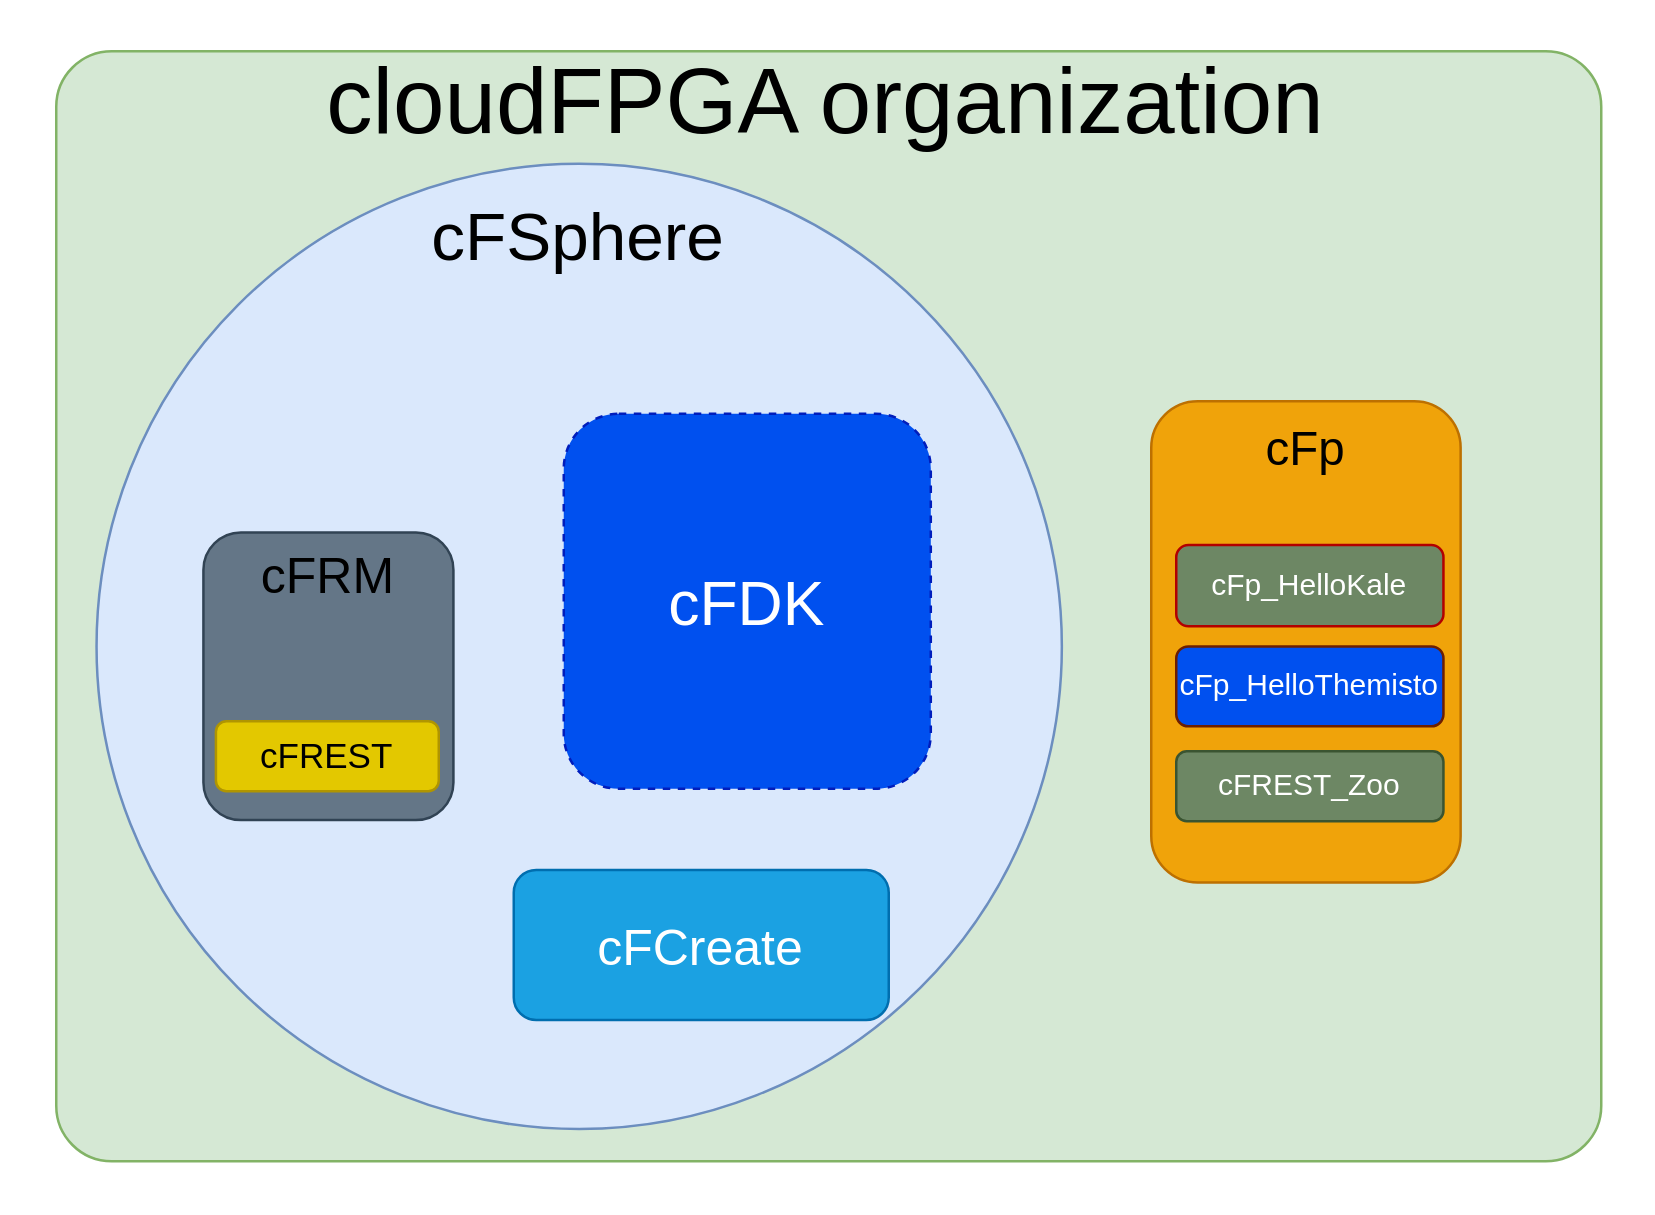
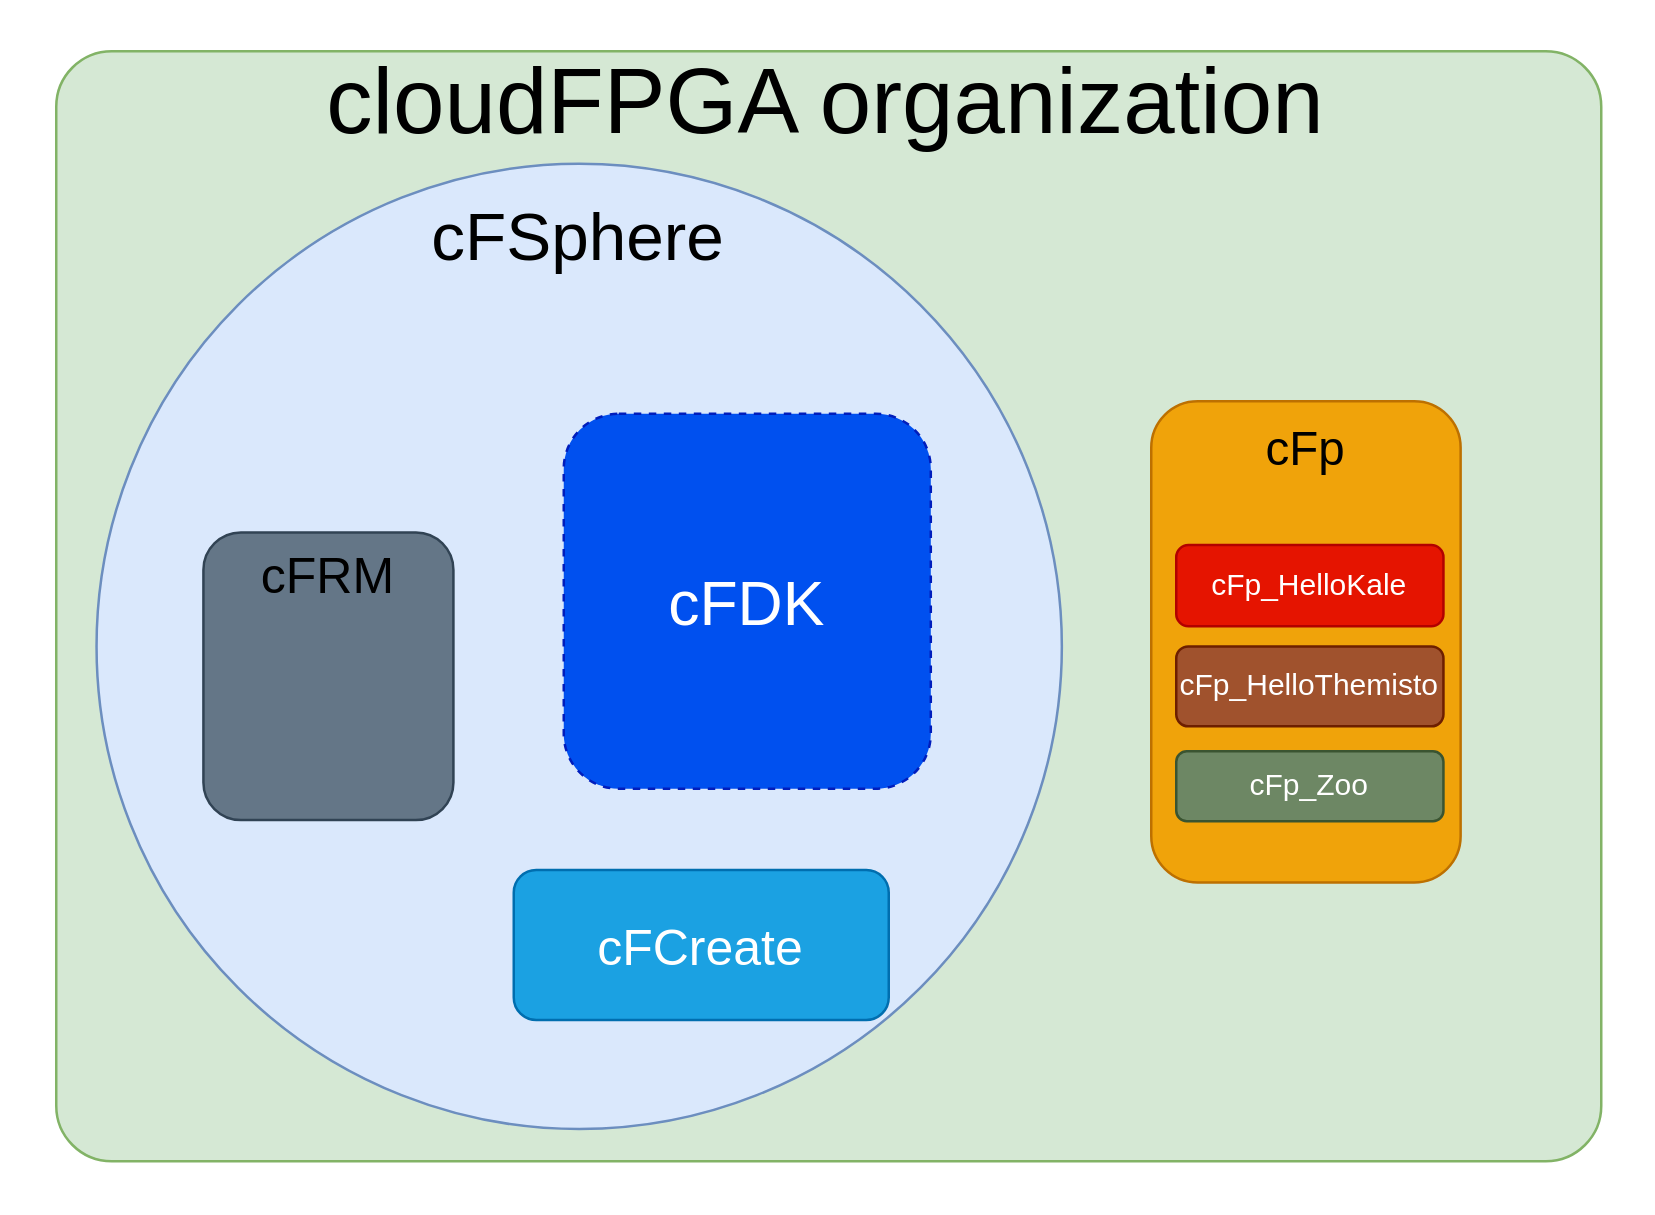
(1310, 586) -> (1310, 586)
(1310, 686) -> (1310, 686)
(327, 756) -> none
(1310, 786) -> (1310, 786)
